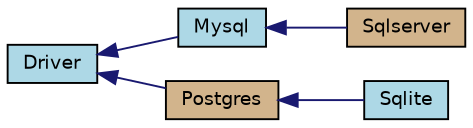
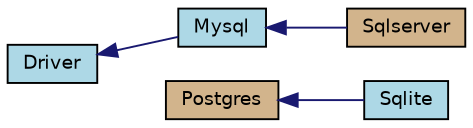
(141, 83) -> none
